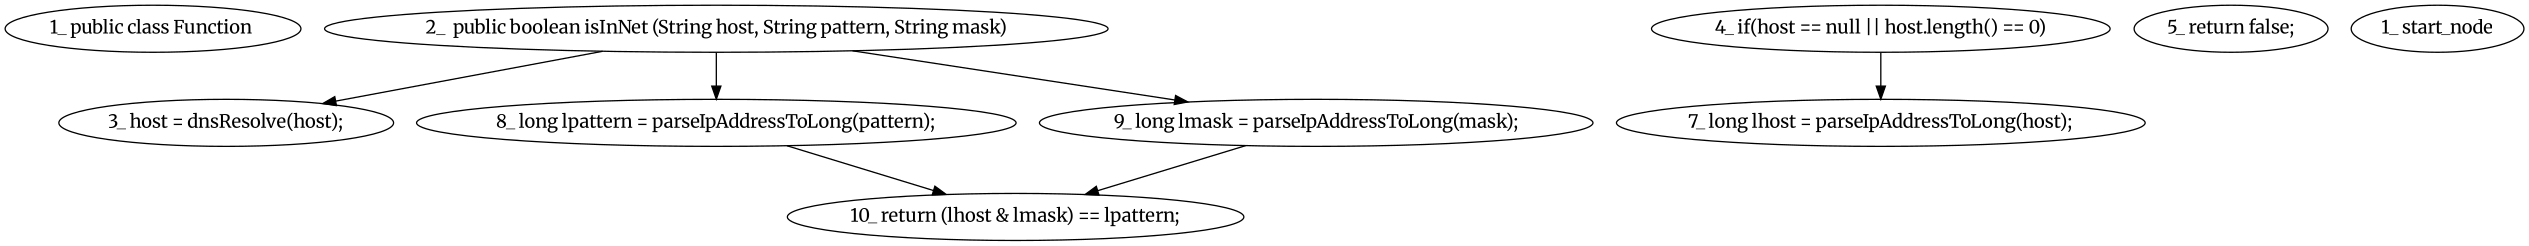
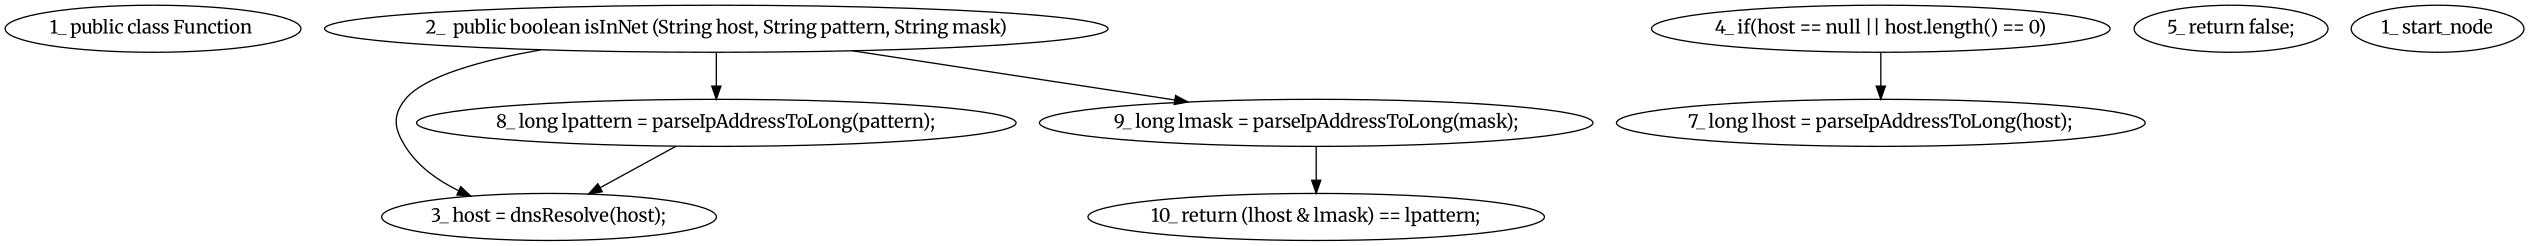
(860, 168) -> (638, 167)
